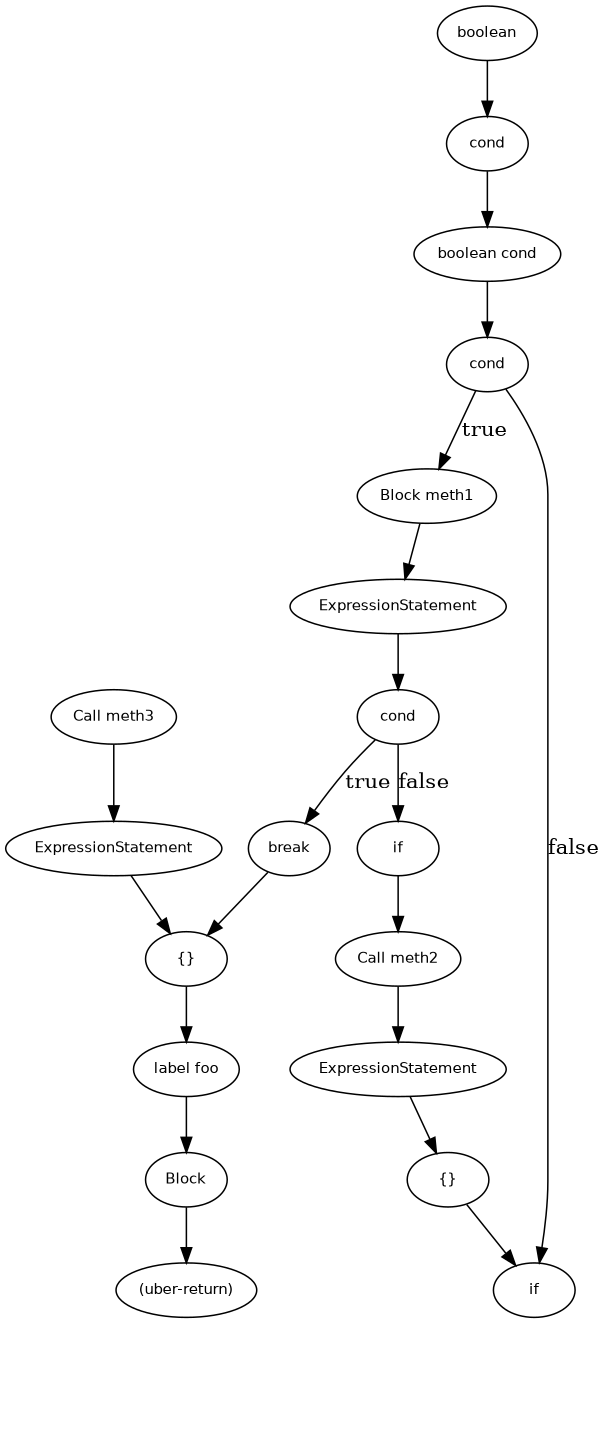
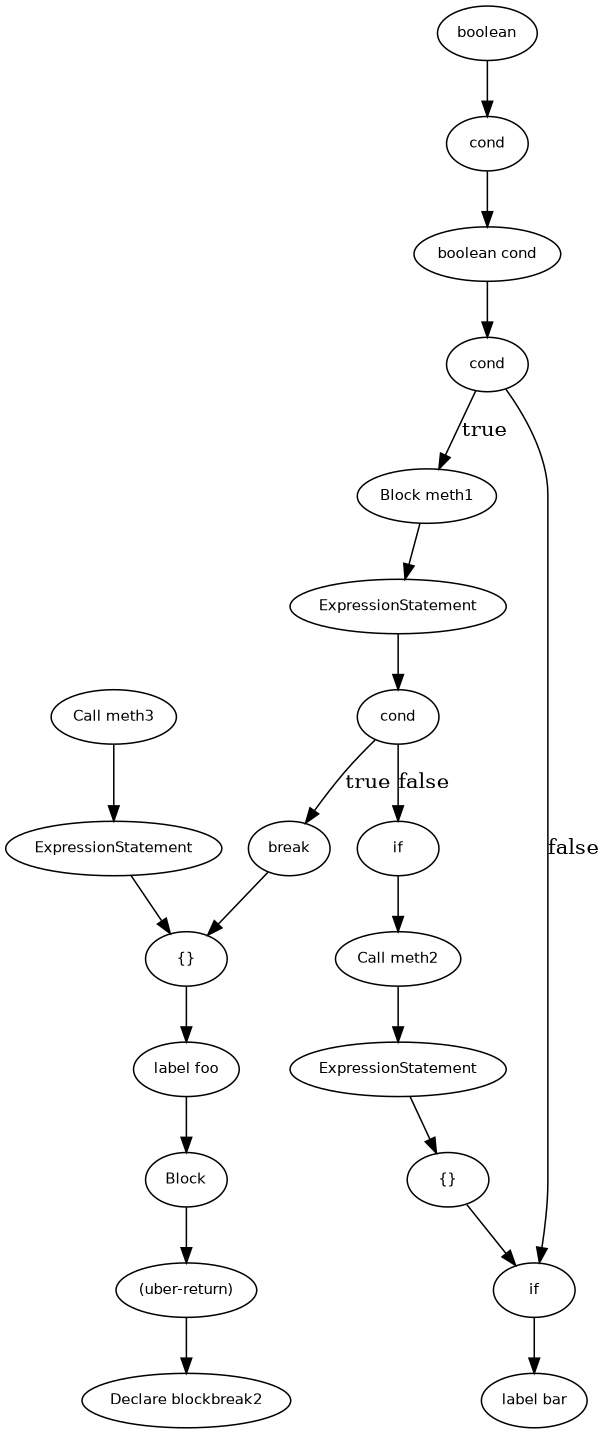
none -> (186, 1401)
none -> (534, 1401)
